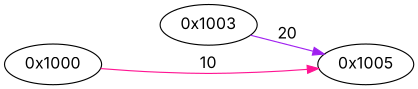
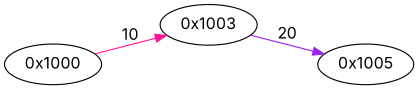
(204, 73) -> (125, 46)
